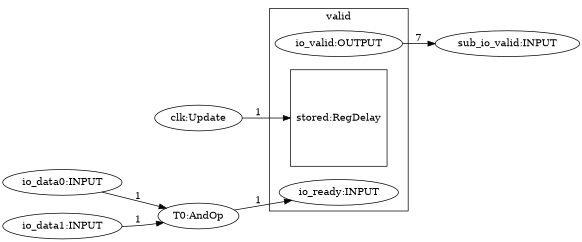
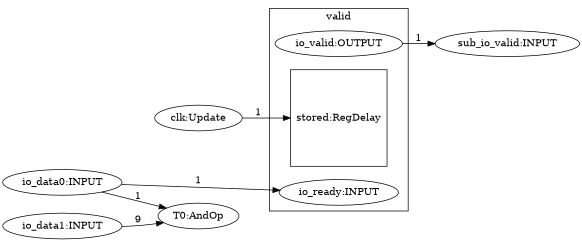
(419, 38) -> (419, 38)
(259, 206) -> (197, 187)
(138, 220) -> (138, 220)
